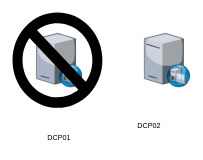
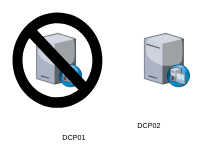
(59, 138) -> (74, 138)
